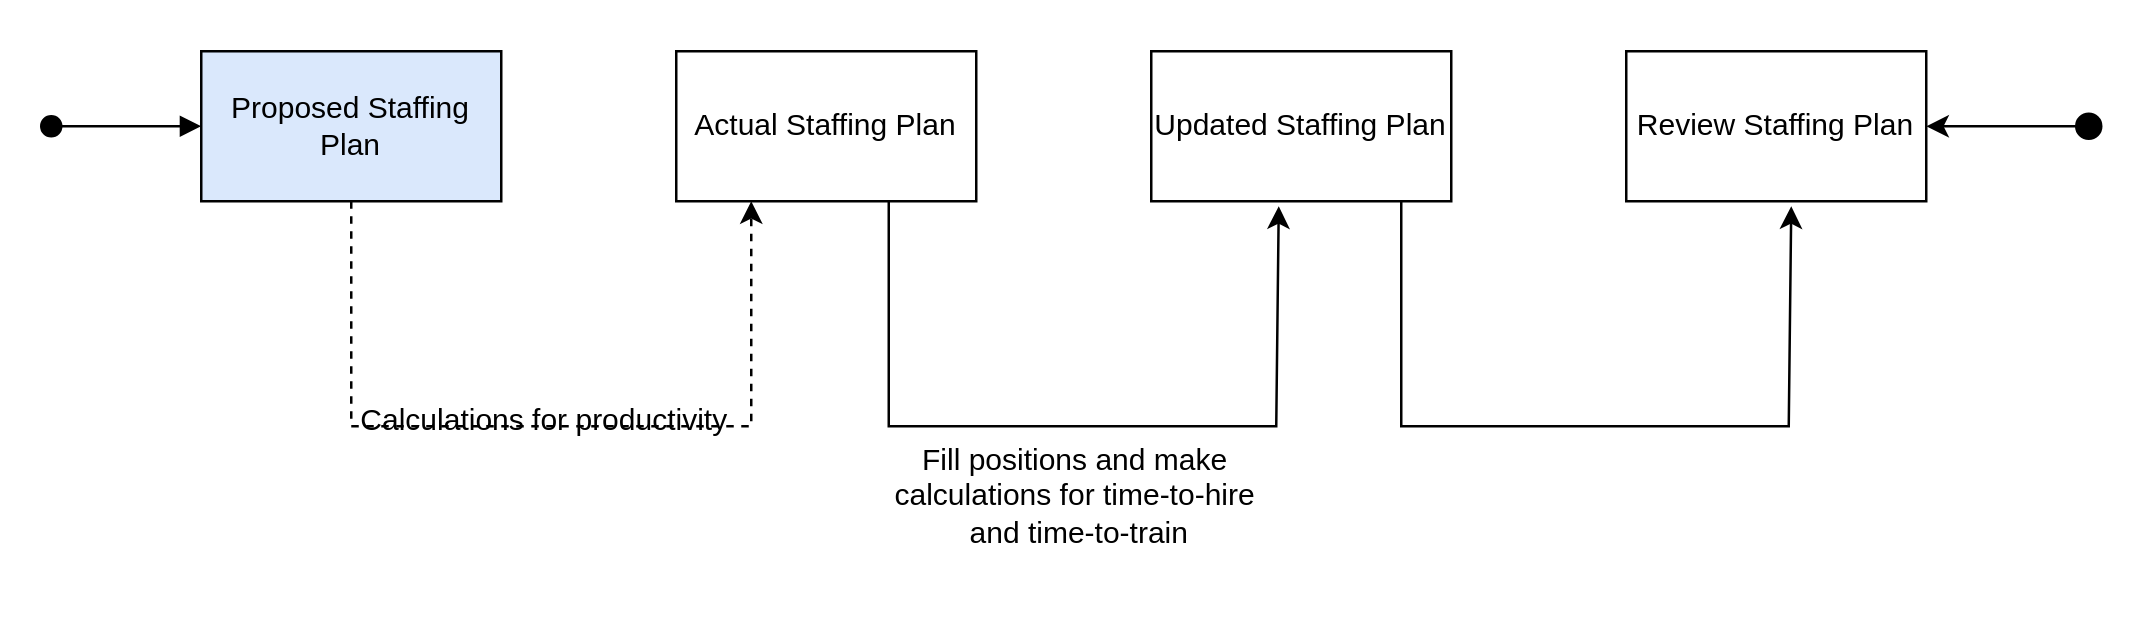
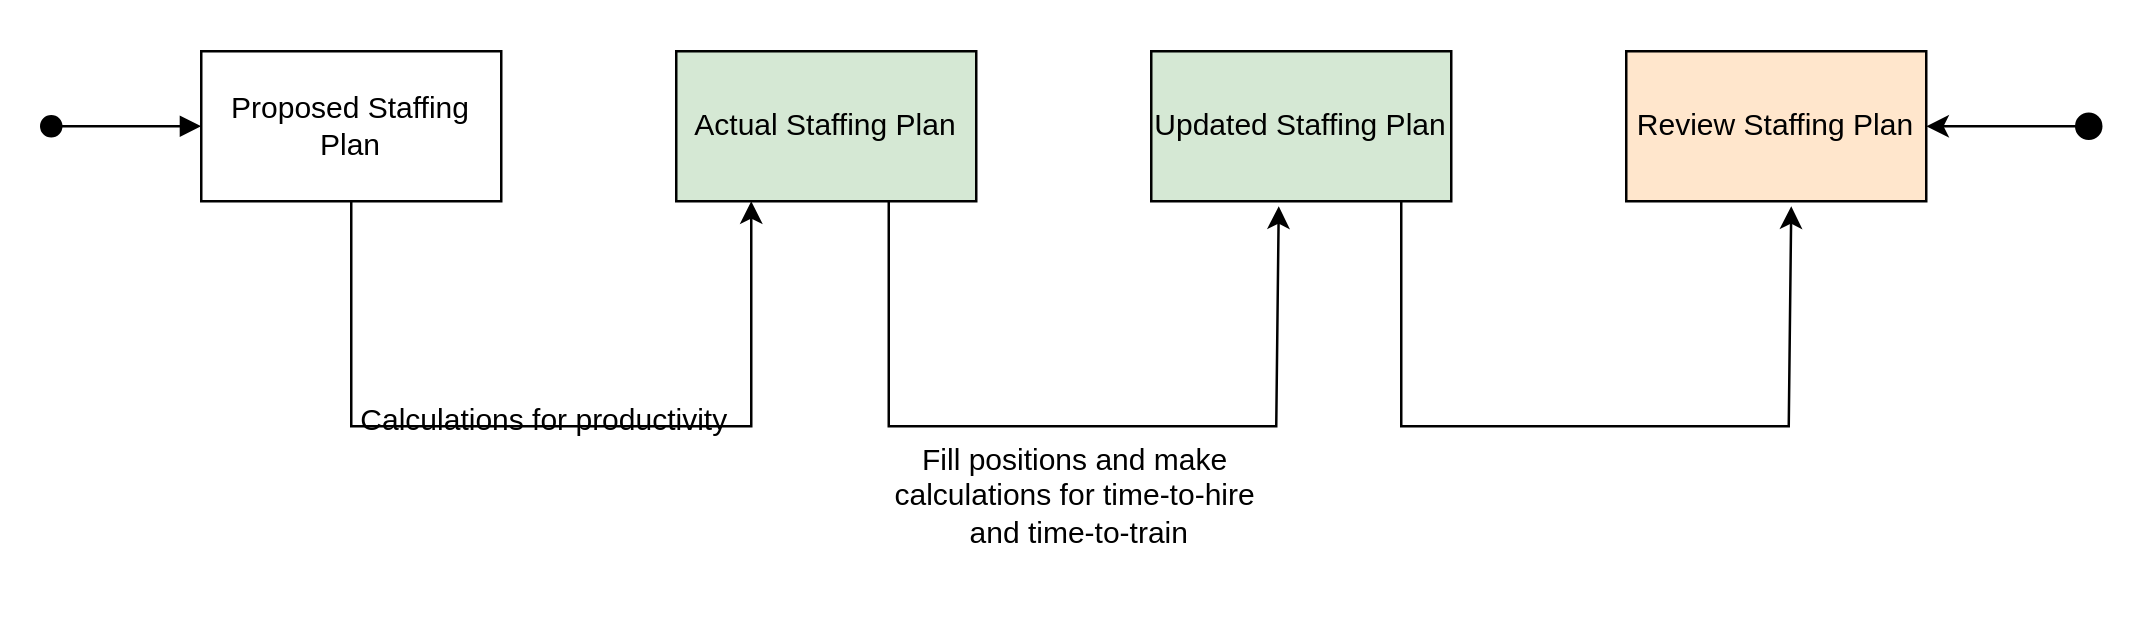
(351, 126) -> (351, 126)
(826, 126) -> (826, 126)
(1301, 126) -> (1301, 126)
(1776, 126) -> (1776, 126)
(751, 393) -> (751, 393)
